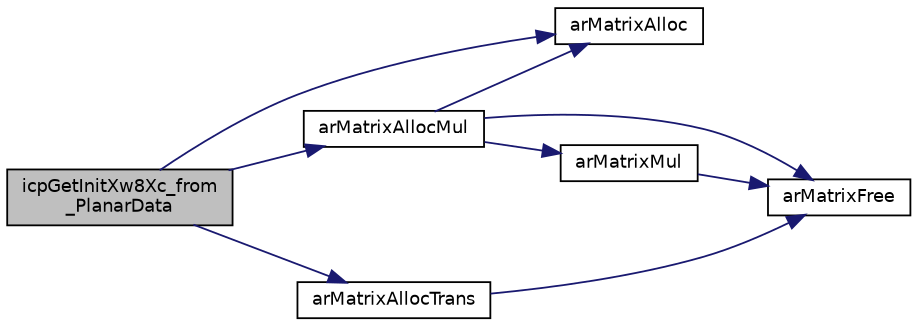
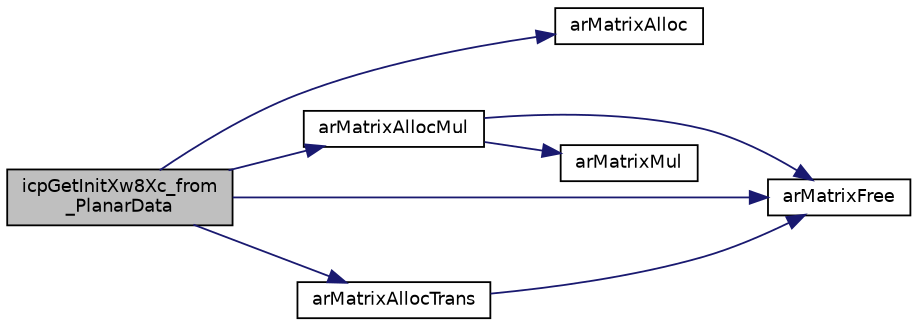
(503, 81) -> none
(724, 179) -> (491, 197)
